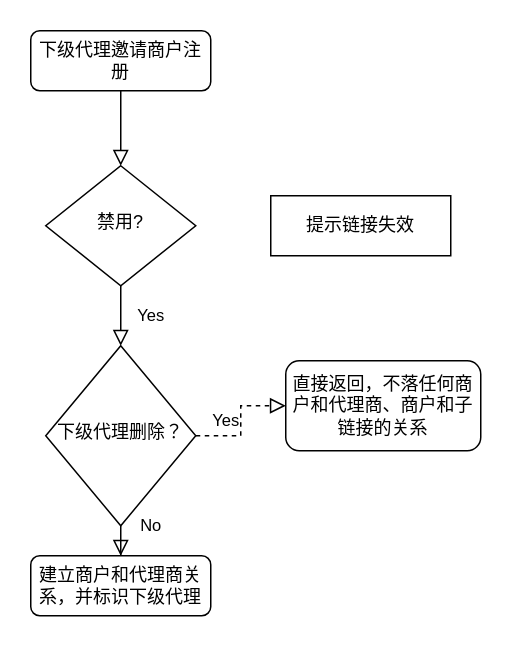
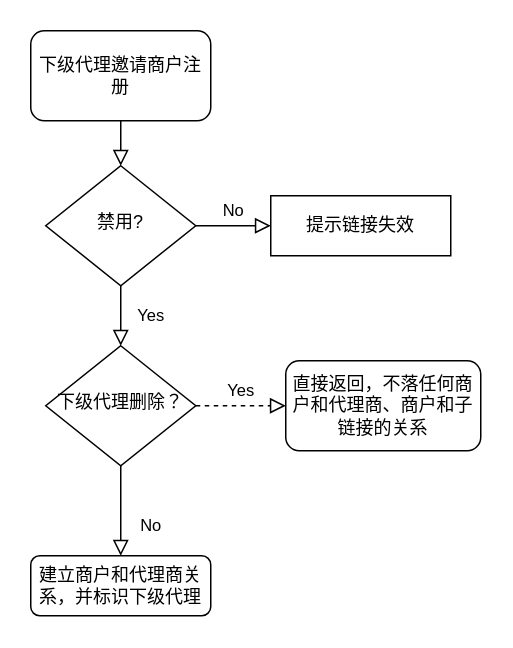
(121, 61) -> (121, 76)
none -> (225, 226)
(121, 436) -> (121, 406)
